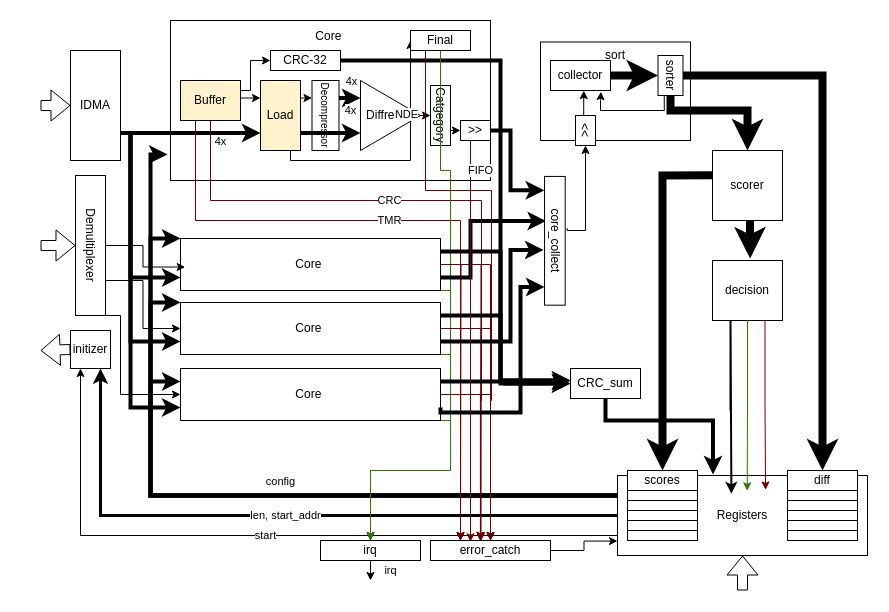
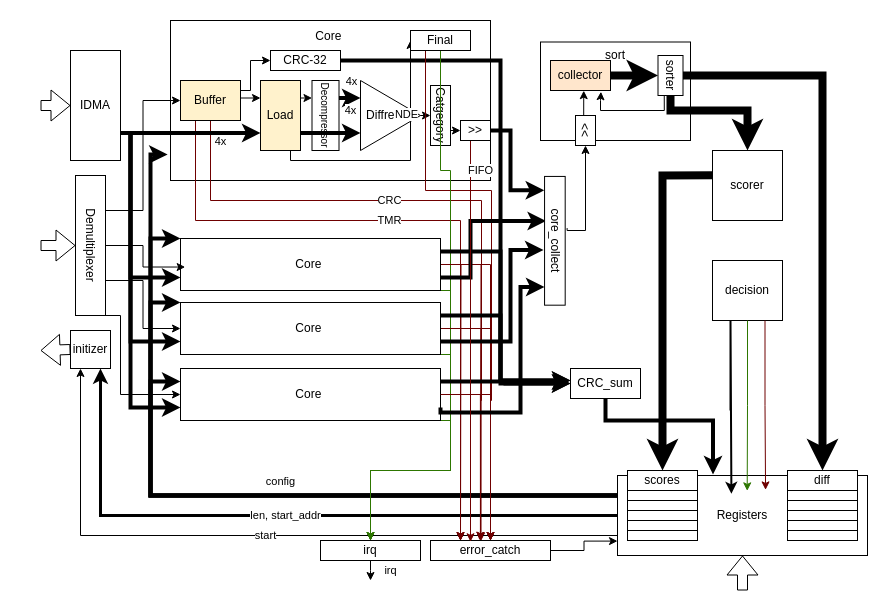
(581, 76) -> (581, 76)
none -> (143, 159)
(750, 229) -> none
